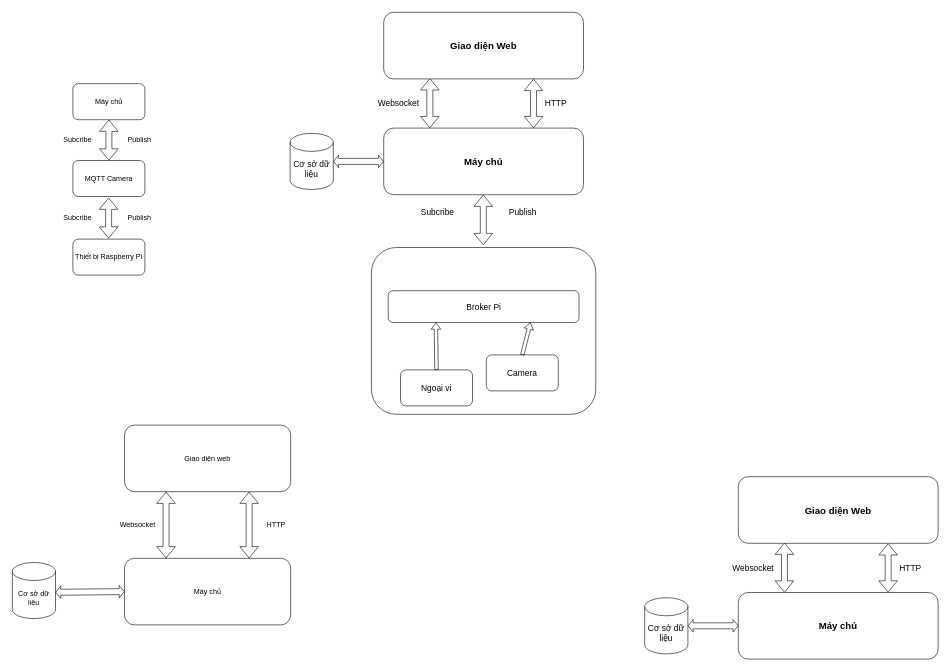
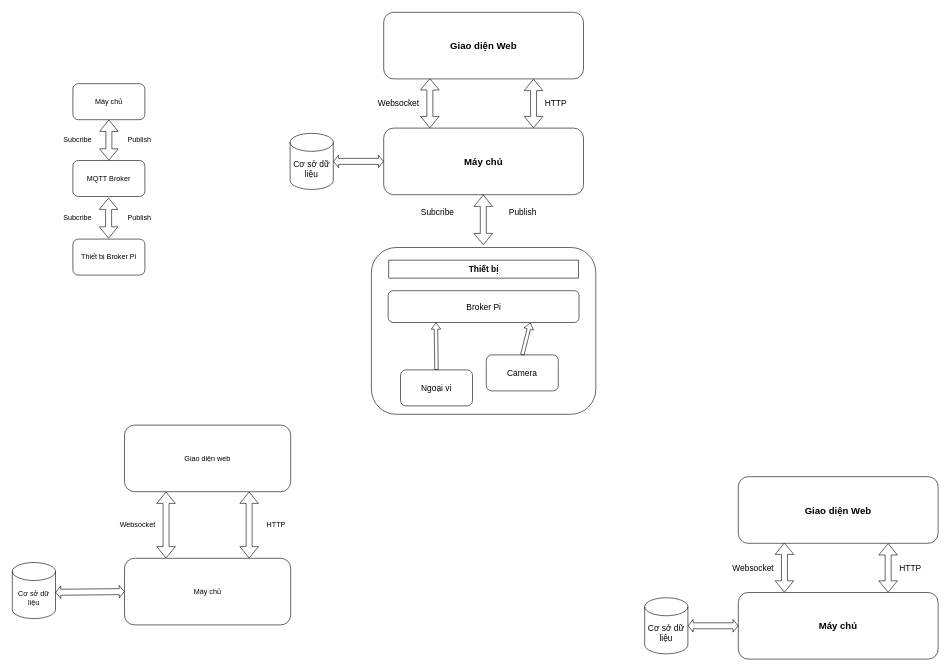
(109, 179) -> (109, 179)
(109, 257) -> (109, 257)
none -> (484, 269)
